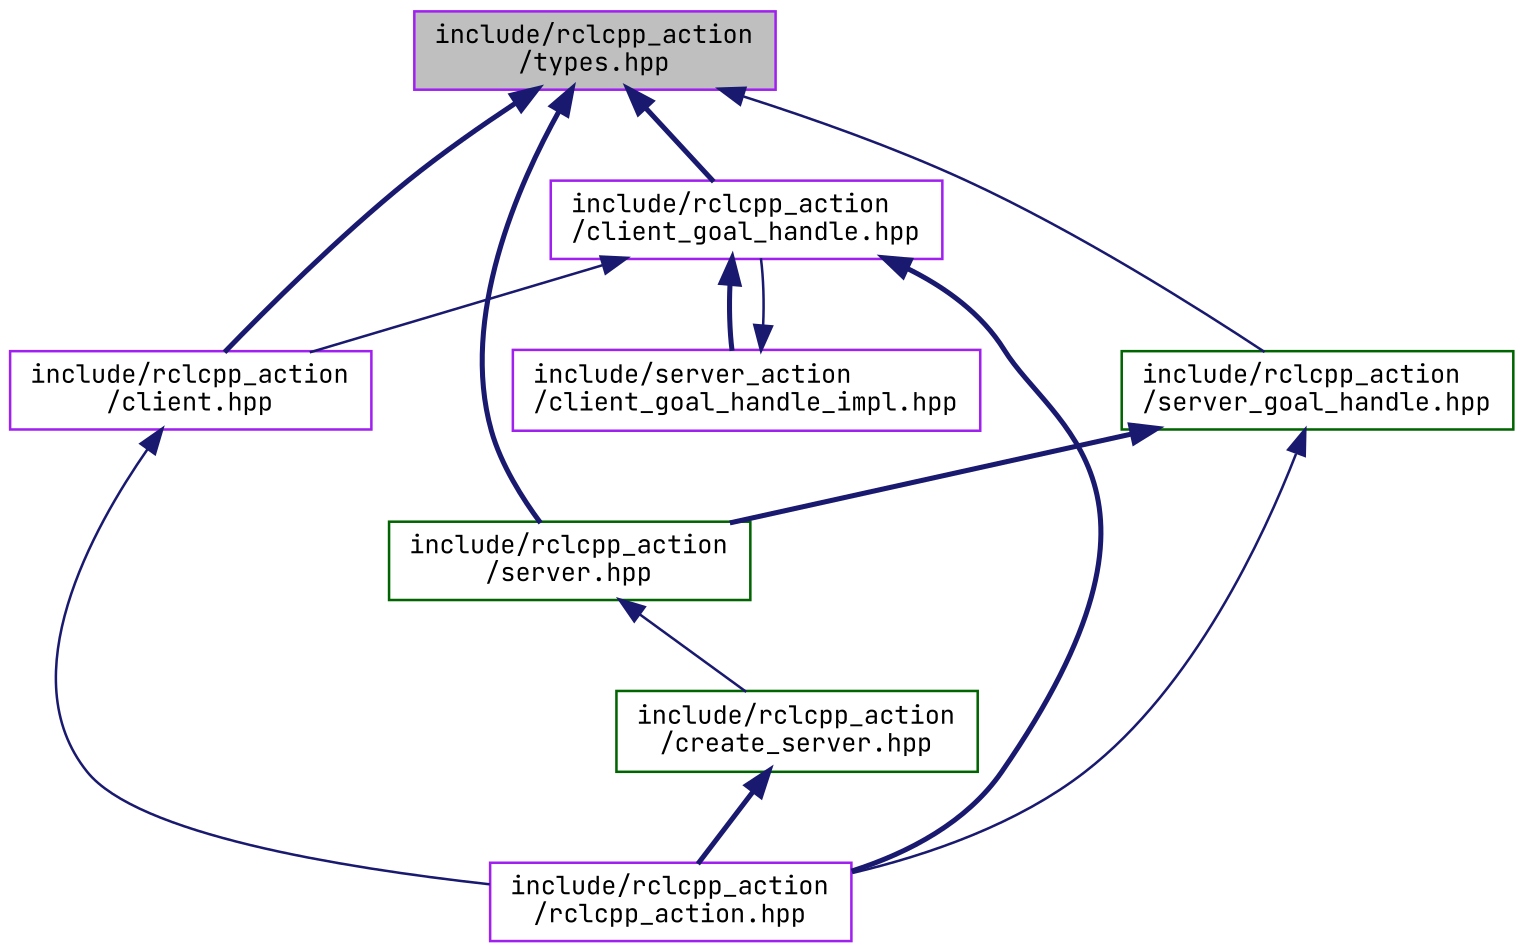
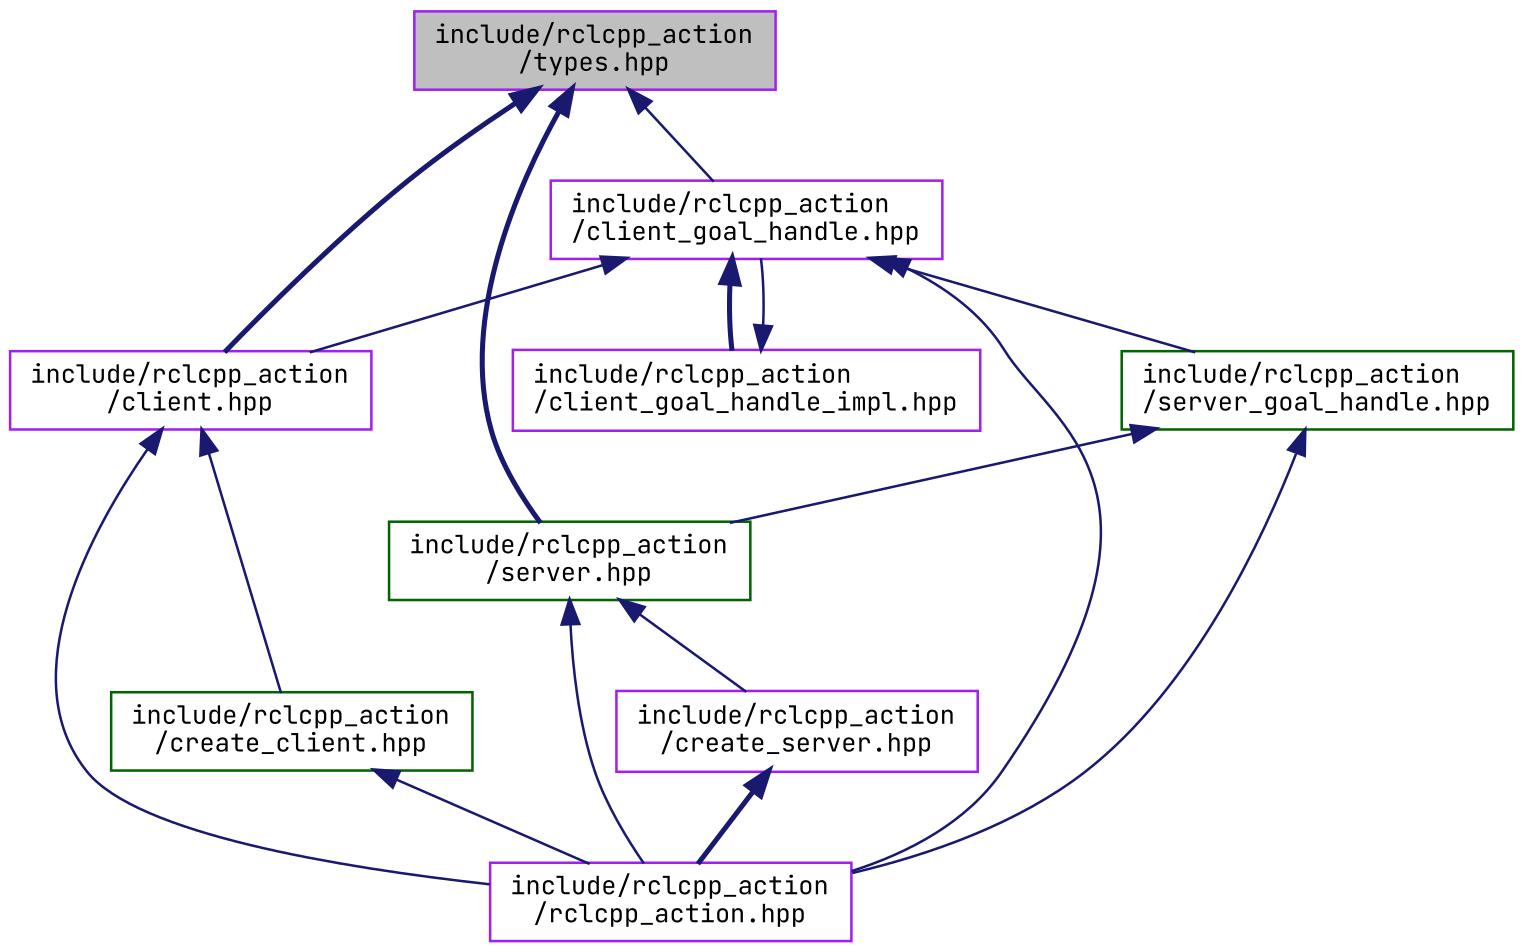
(679, 145) -> (679, 145)
(1014, 204) -> (1044, 309)
(747, 390) -> (747, 390)
(931, 478) -> (931, 478)
(1093, 585) -> (1093, 585)
none -> (292, 731)
(797, 731) -> (797, 731)
none -> (588, 750)
